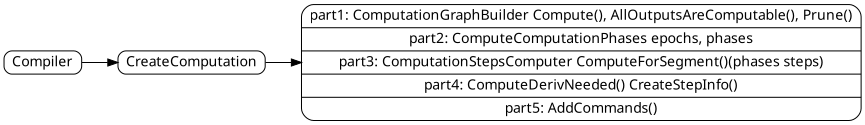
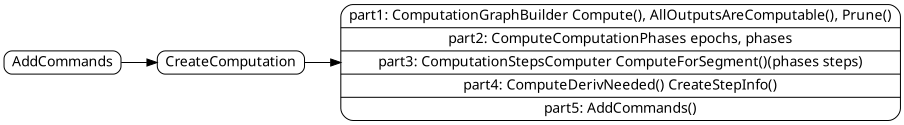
(43, 63) -> (63, 63)
